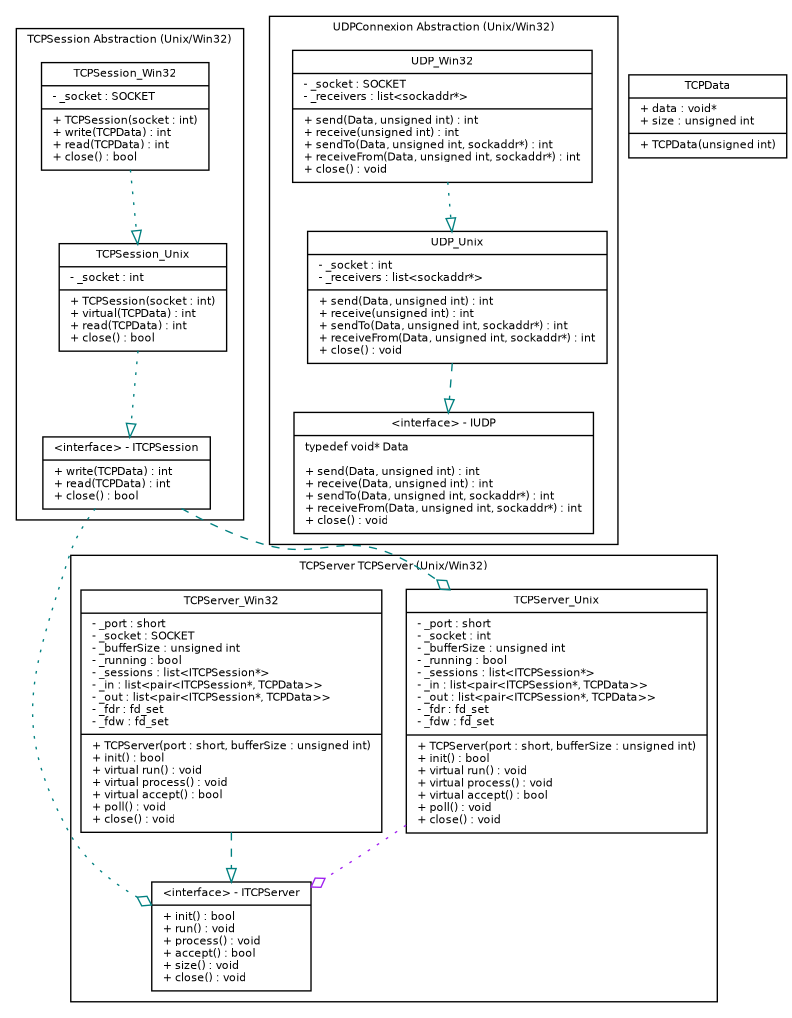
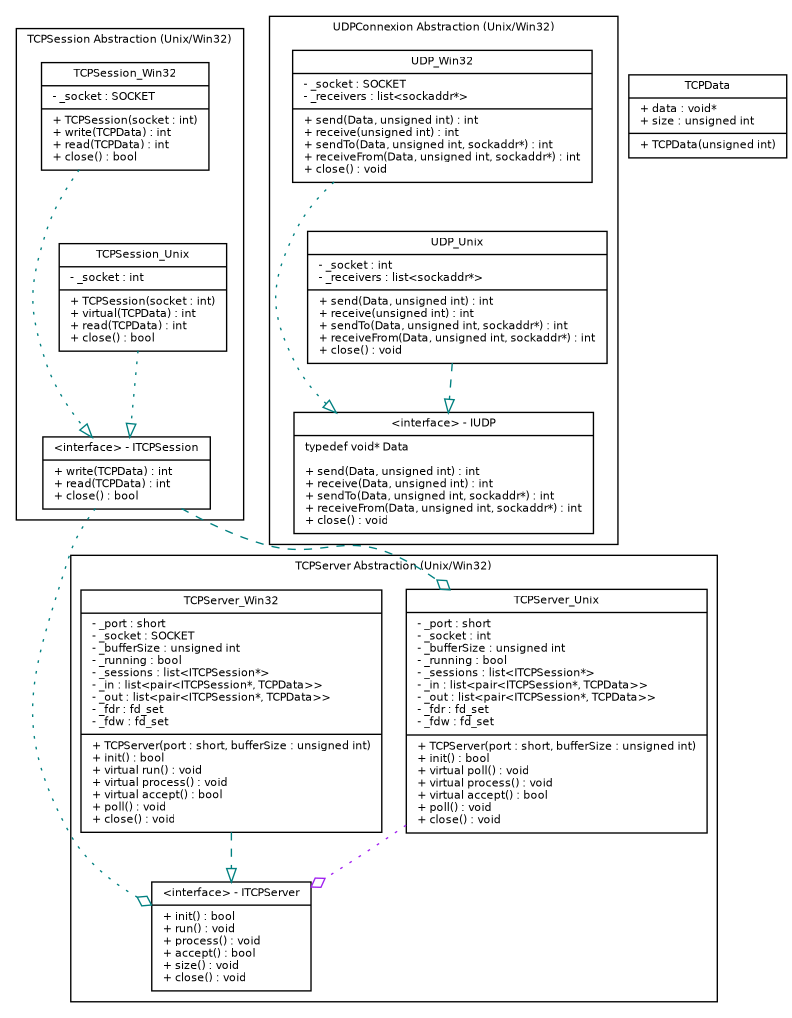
(133, 200) -> (33, 299)
(449, 200) -> (278, 279)
(394, 567) -> (394, 567)
(473, 771) -> (474, 771)
